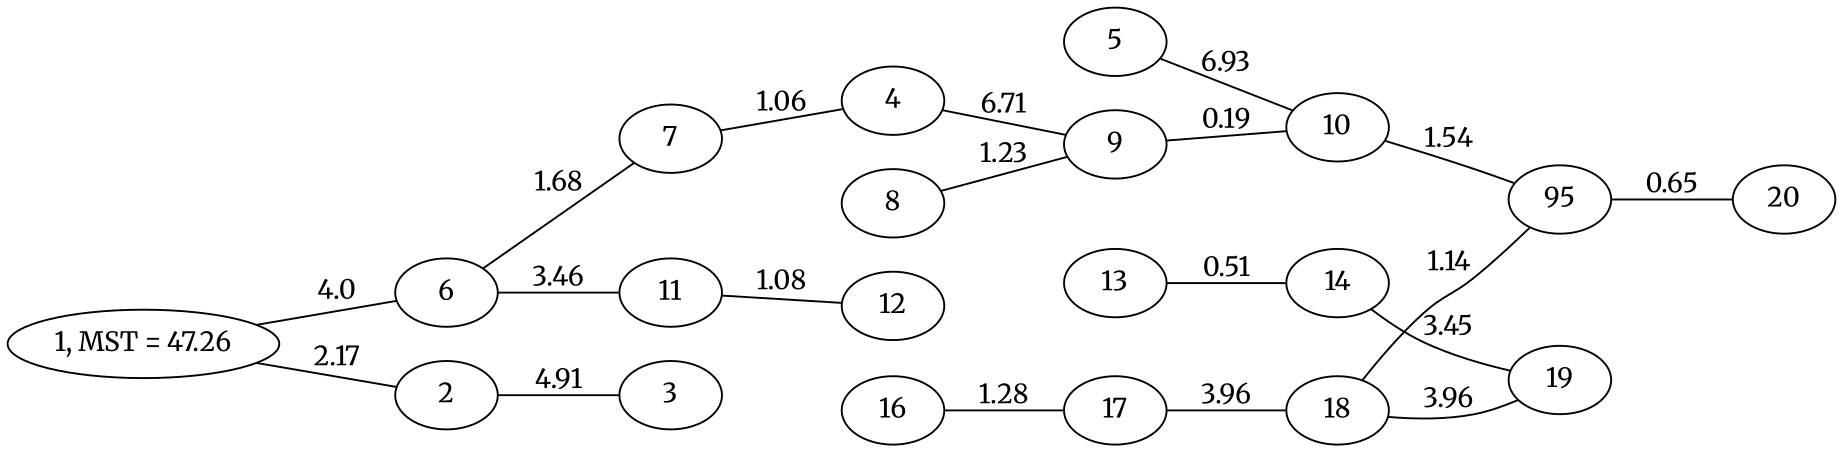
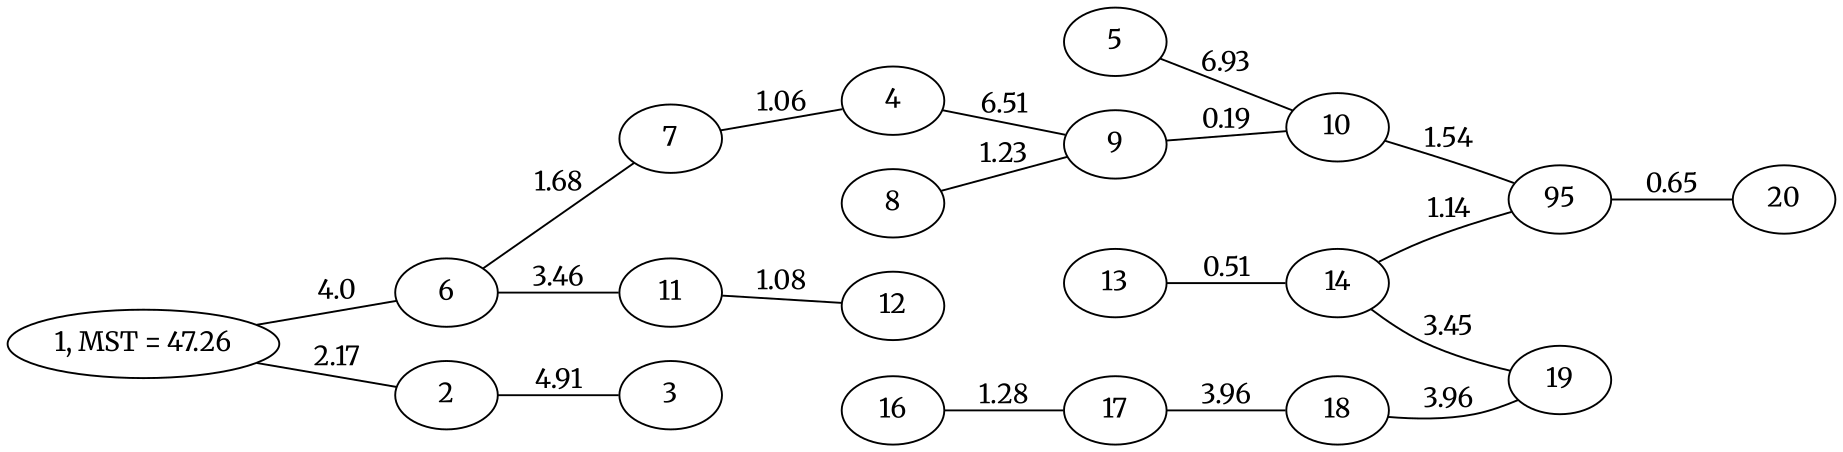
(1004, 105) -> (1004, 105)
(1442, 299) -> (1444, 233)
